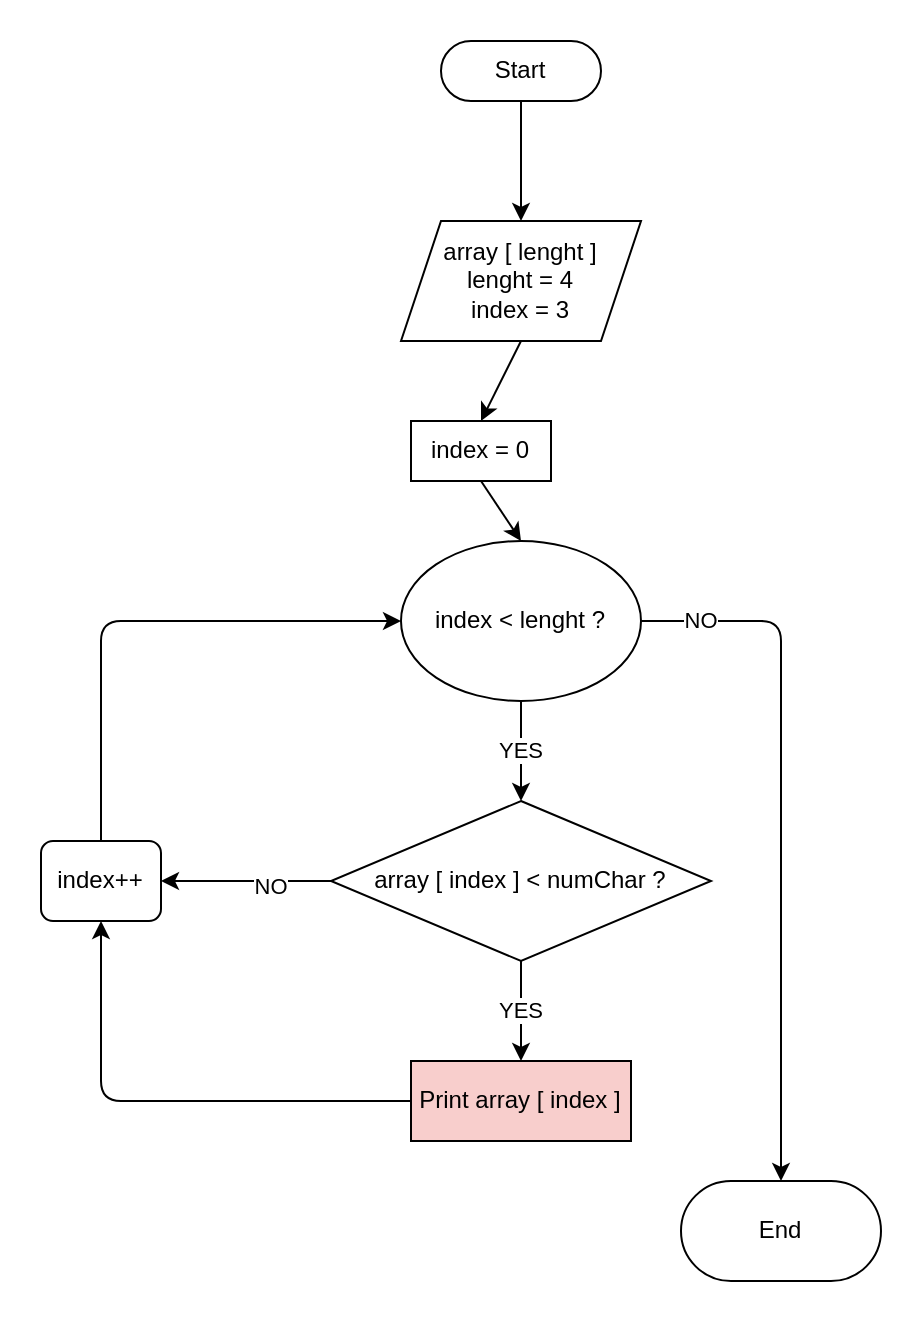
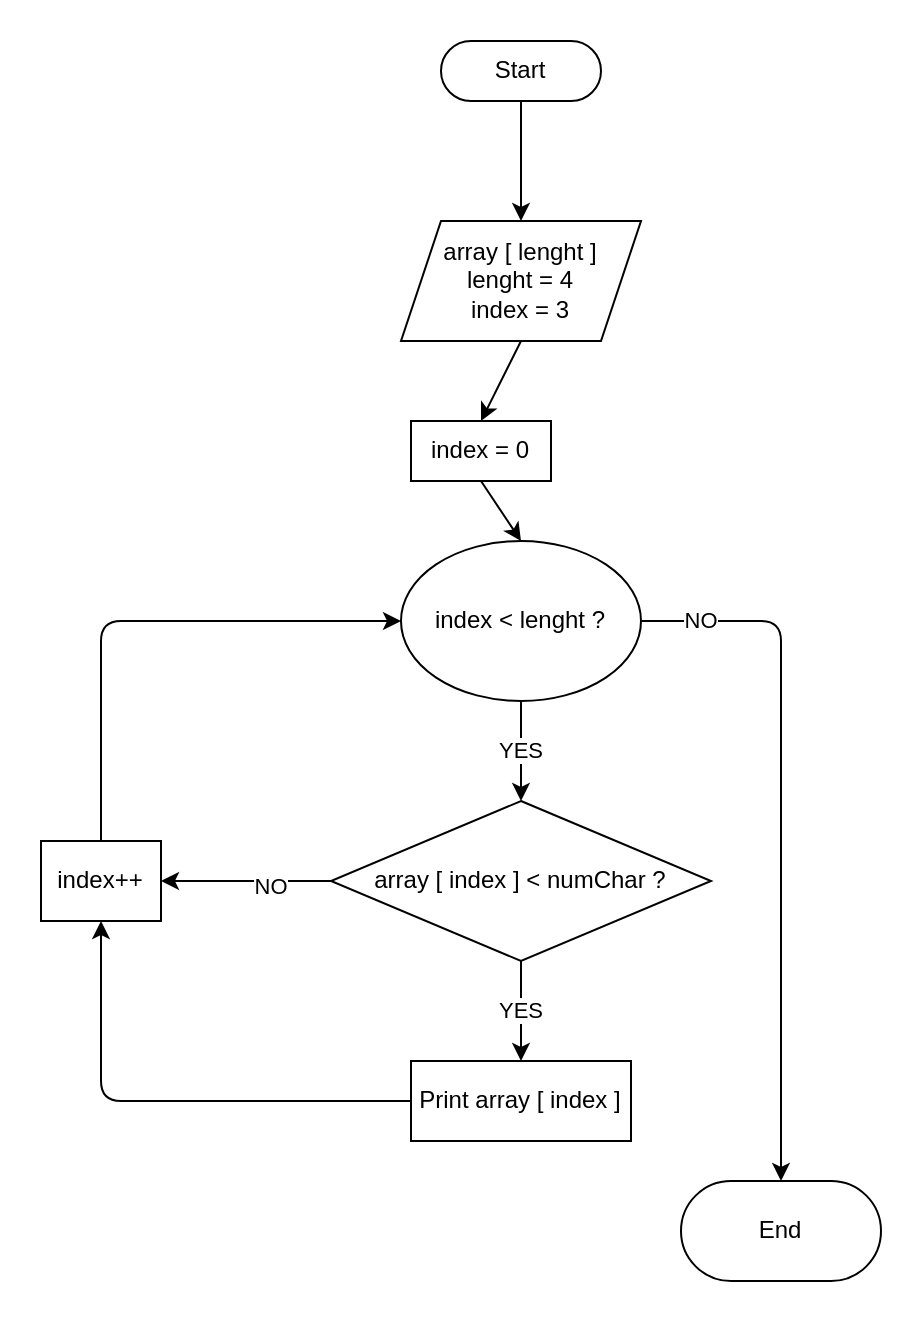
(101, 881) -> (101, 881)
(521, 1101) -> (521, 1101)
